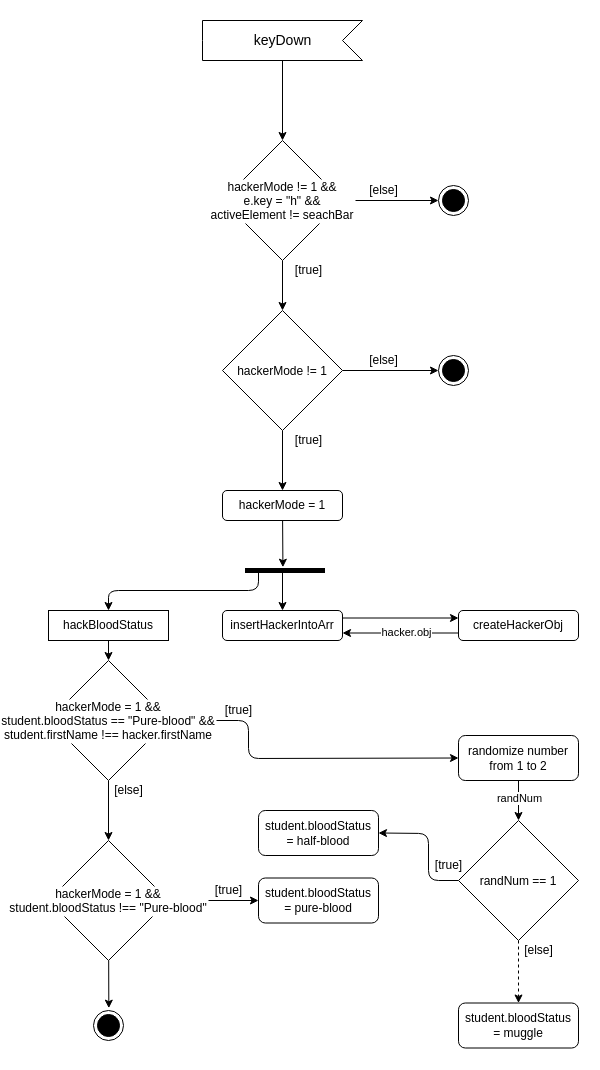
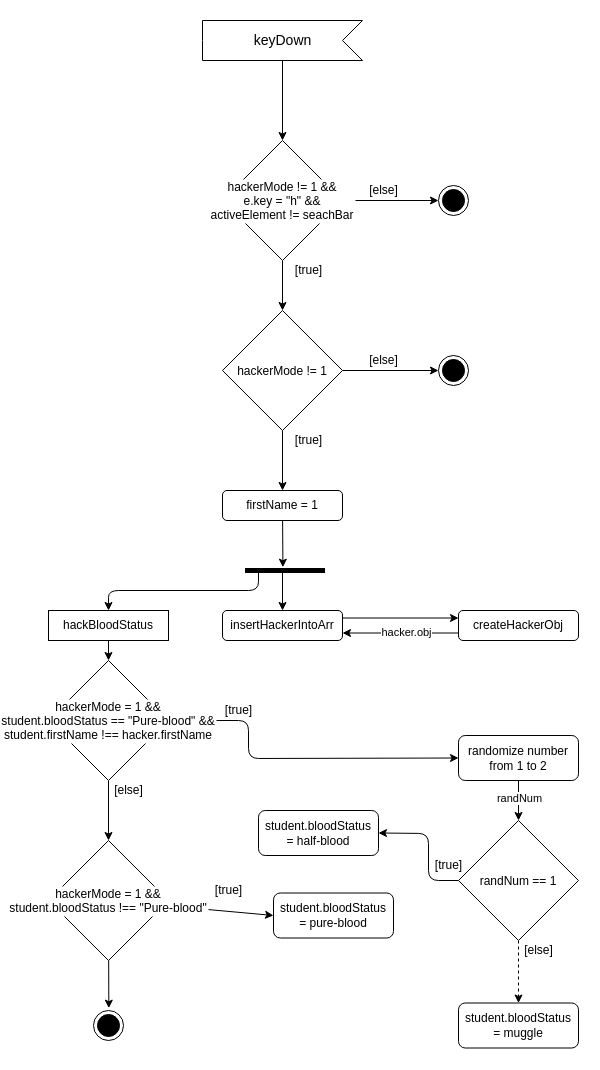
(283, 506) -> (283, 506)
(319, 901) -> (334, 916)
